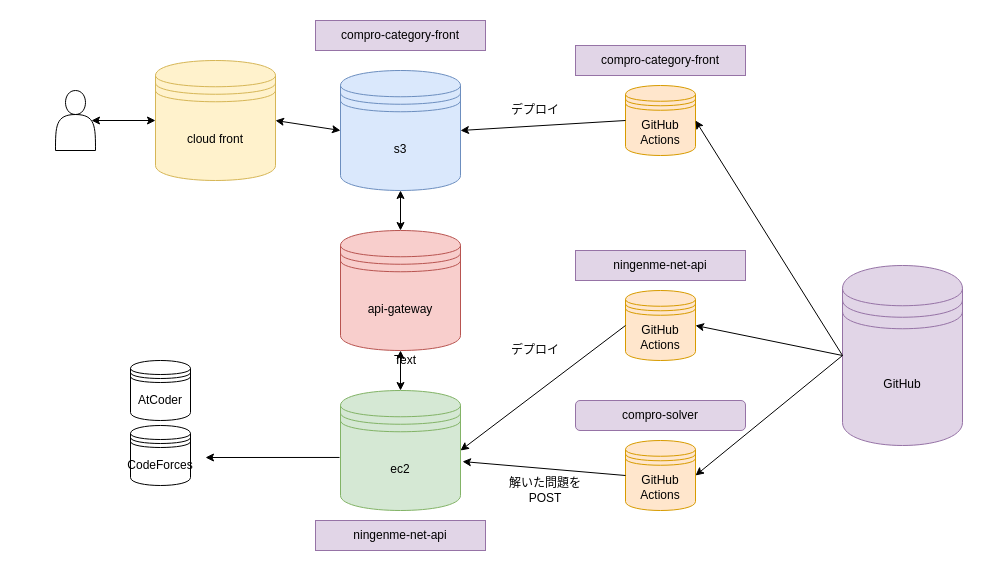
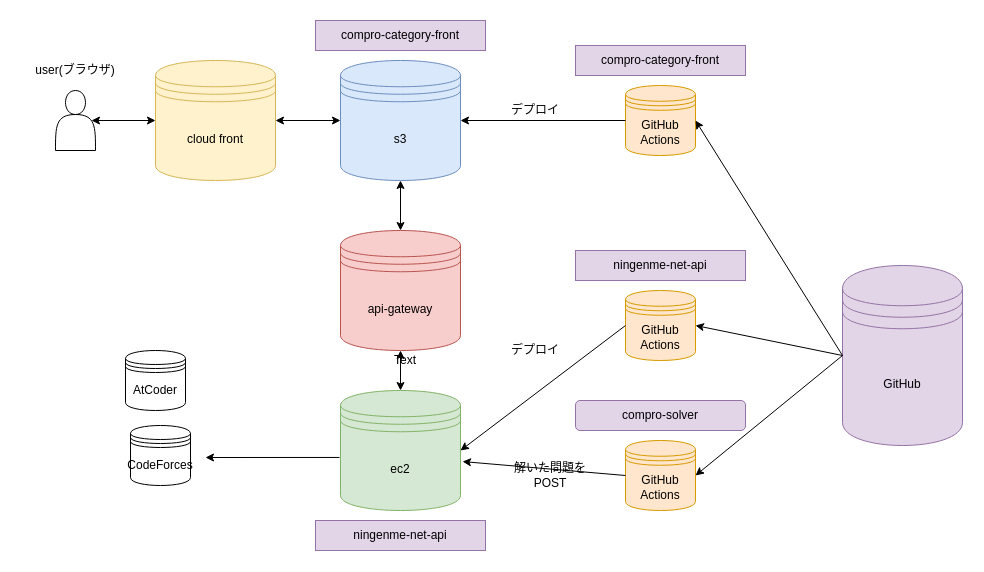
none -> (76, 71)
(401, 131) -> (401, 121)
(161, 391) -> (156, 381)
(546, 491) -> (551, 476)
